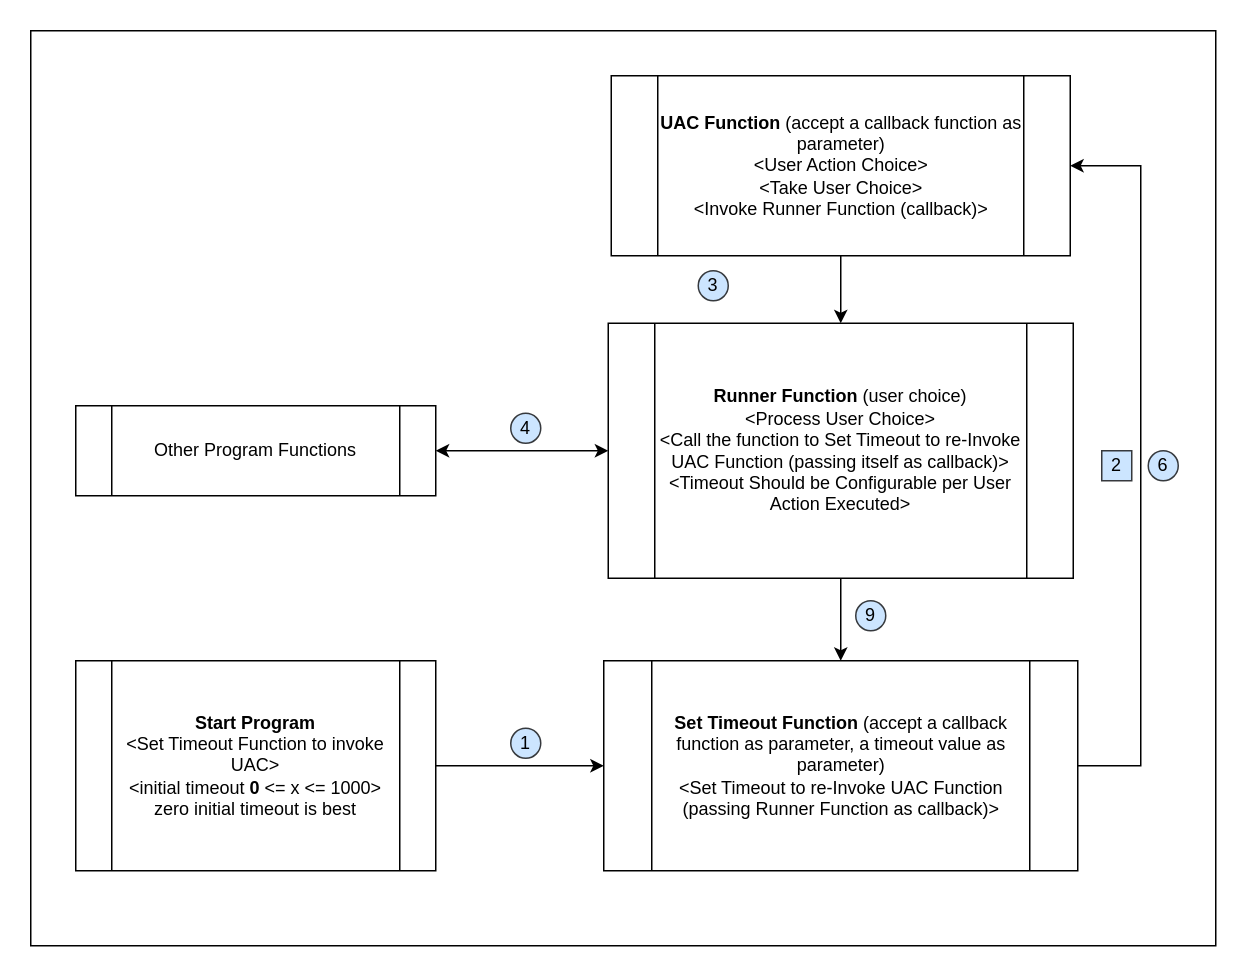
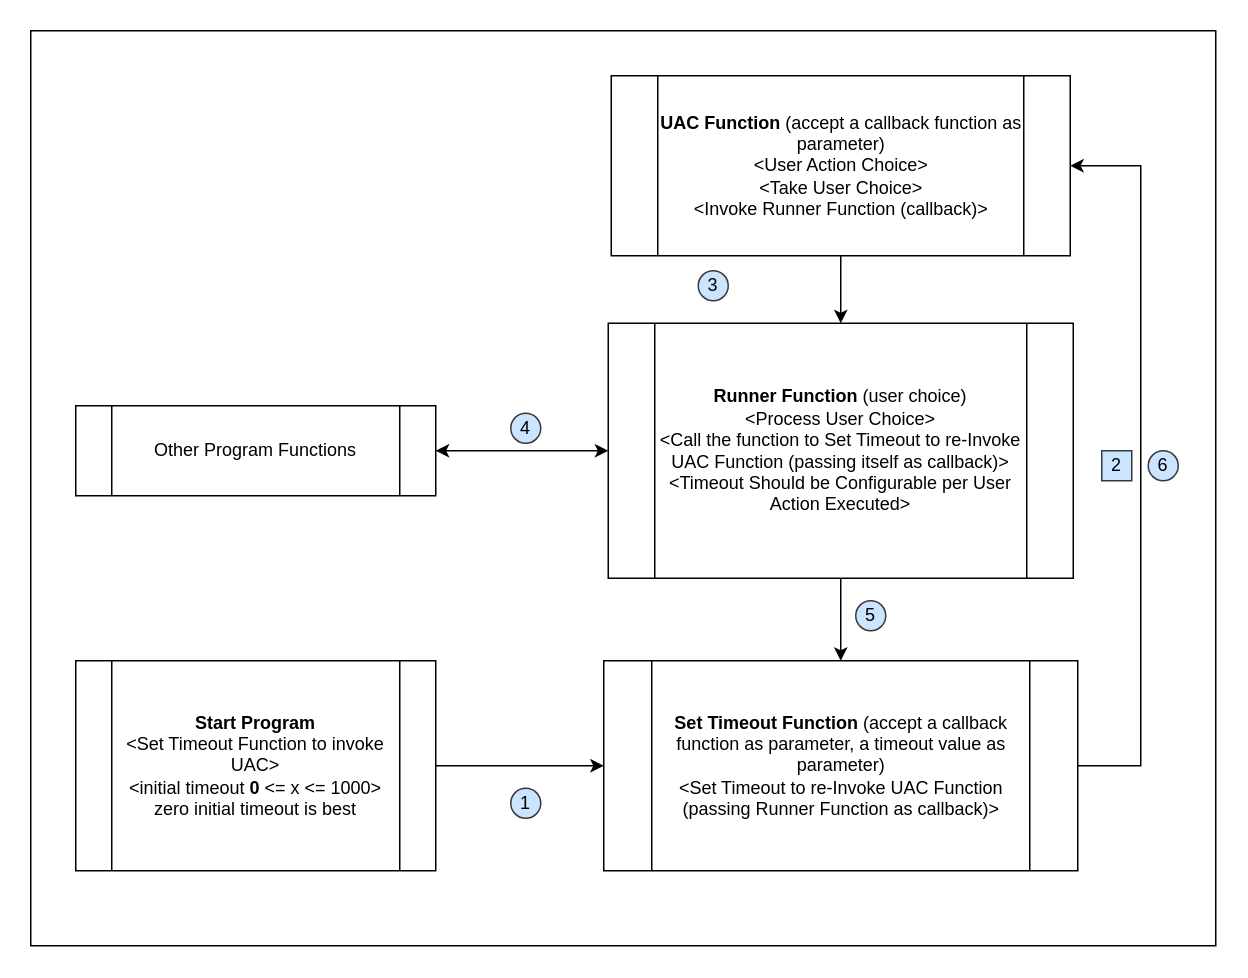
(871, 616) -> (871, 616)
(526, 743) -> (526, 803)
